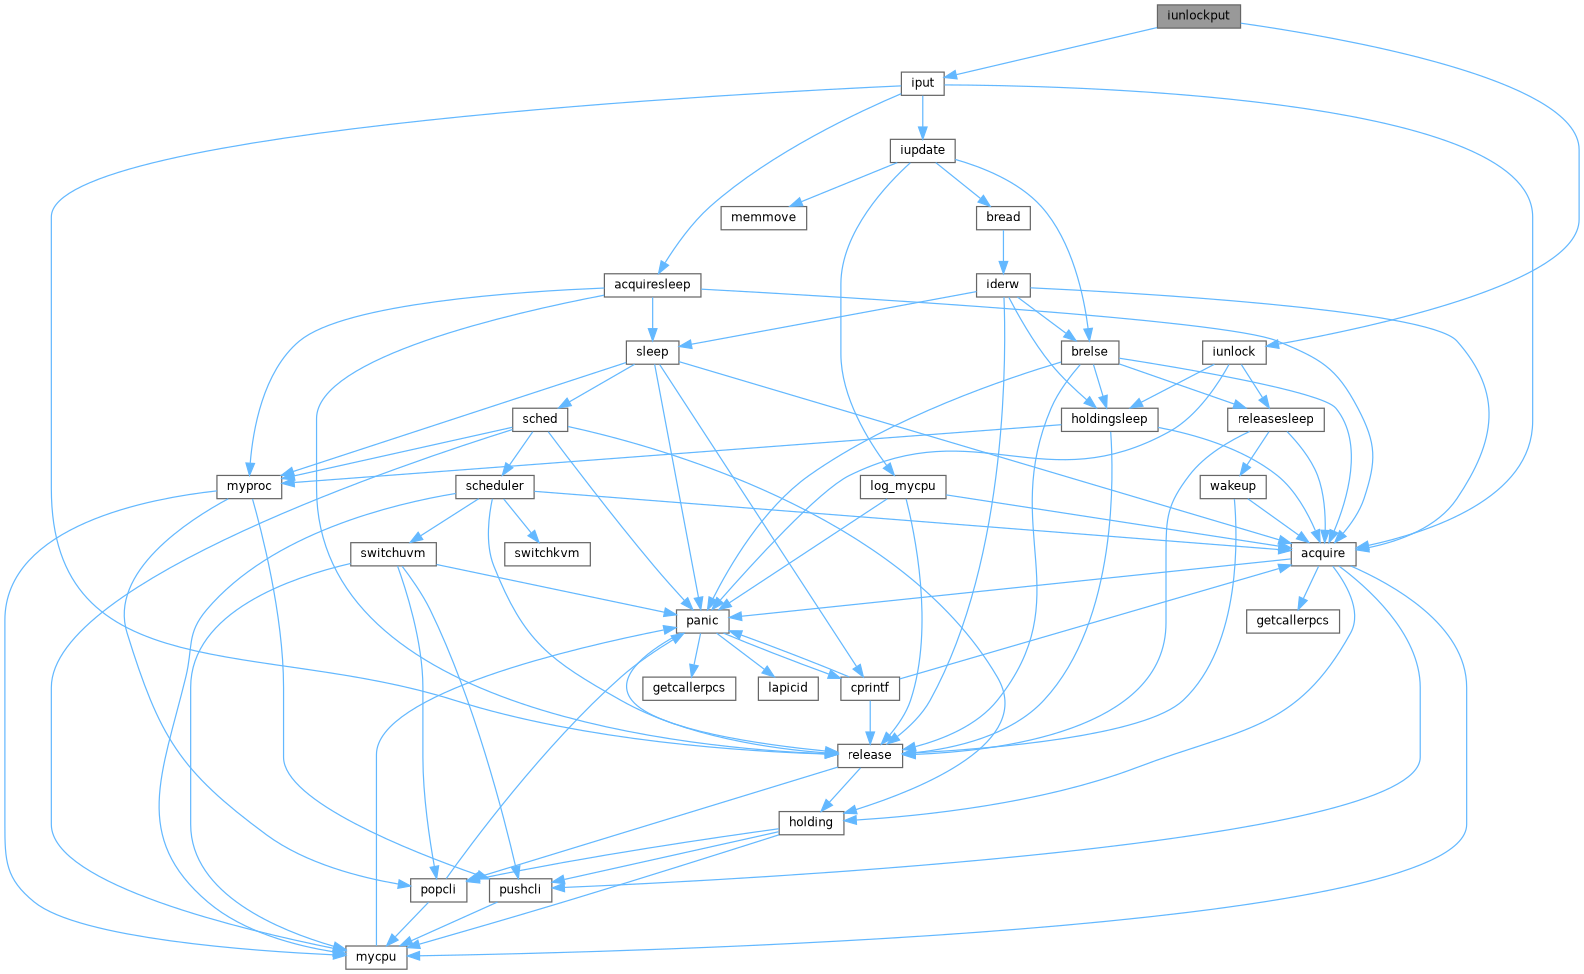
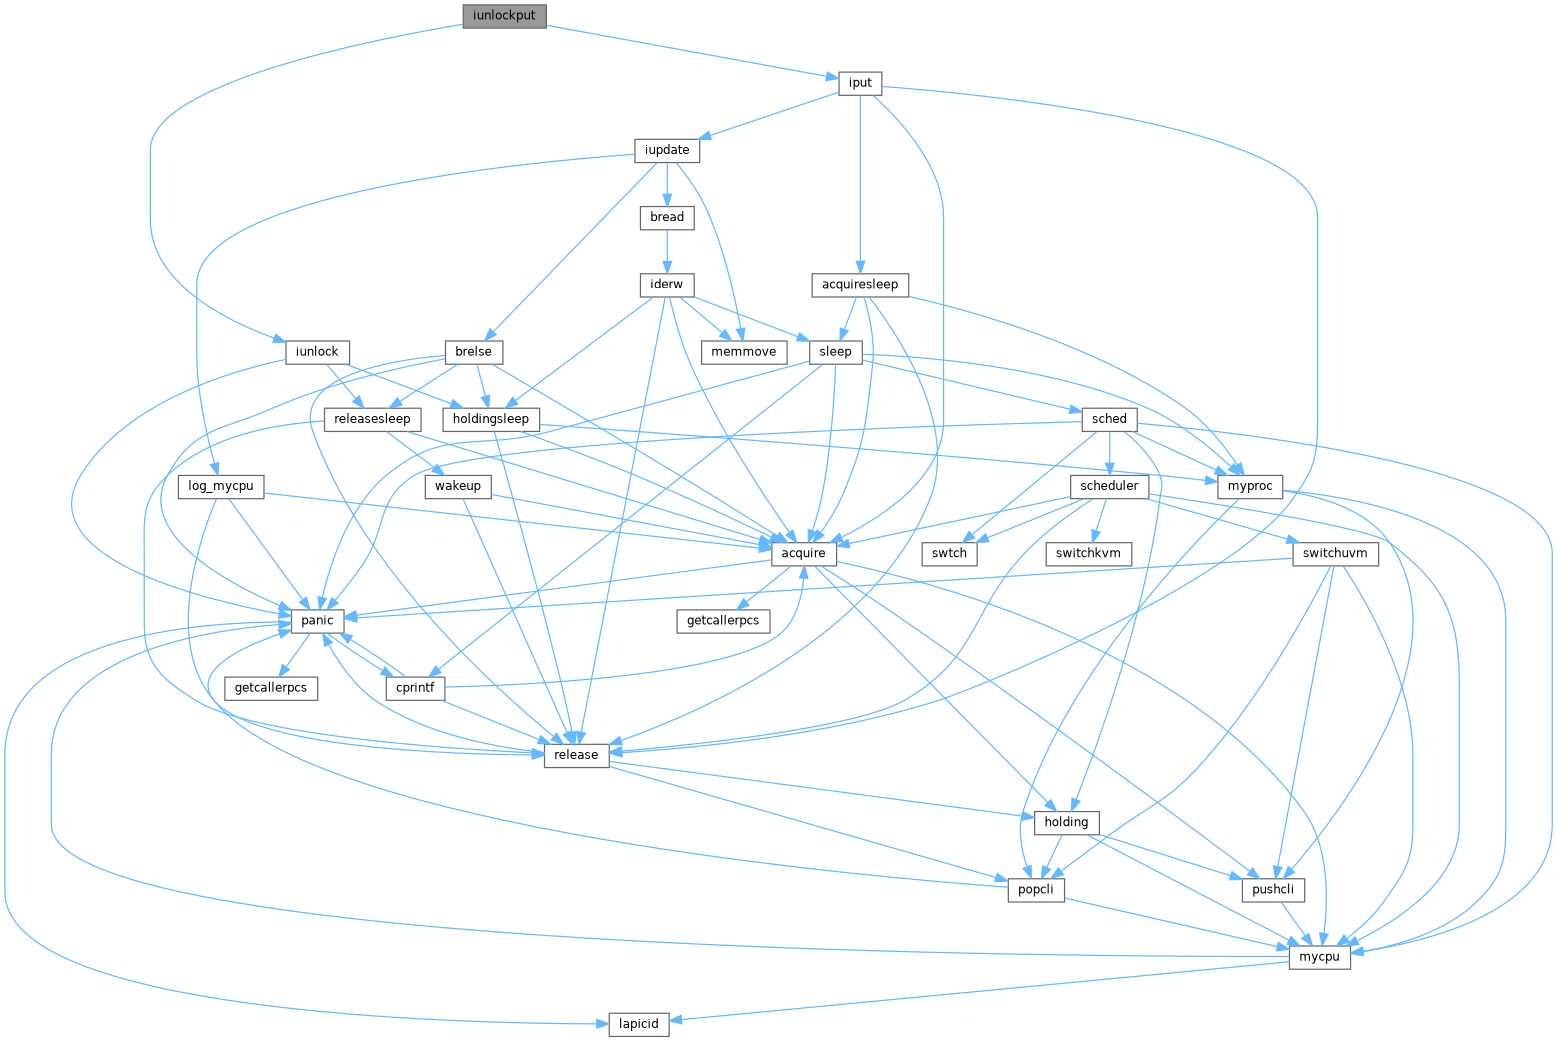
(1048, 320) -> (701, 315)
none -> (950, 554)
(630, 696) -> (422, 724)
none -> (986, 991)
